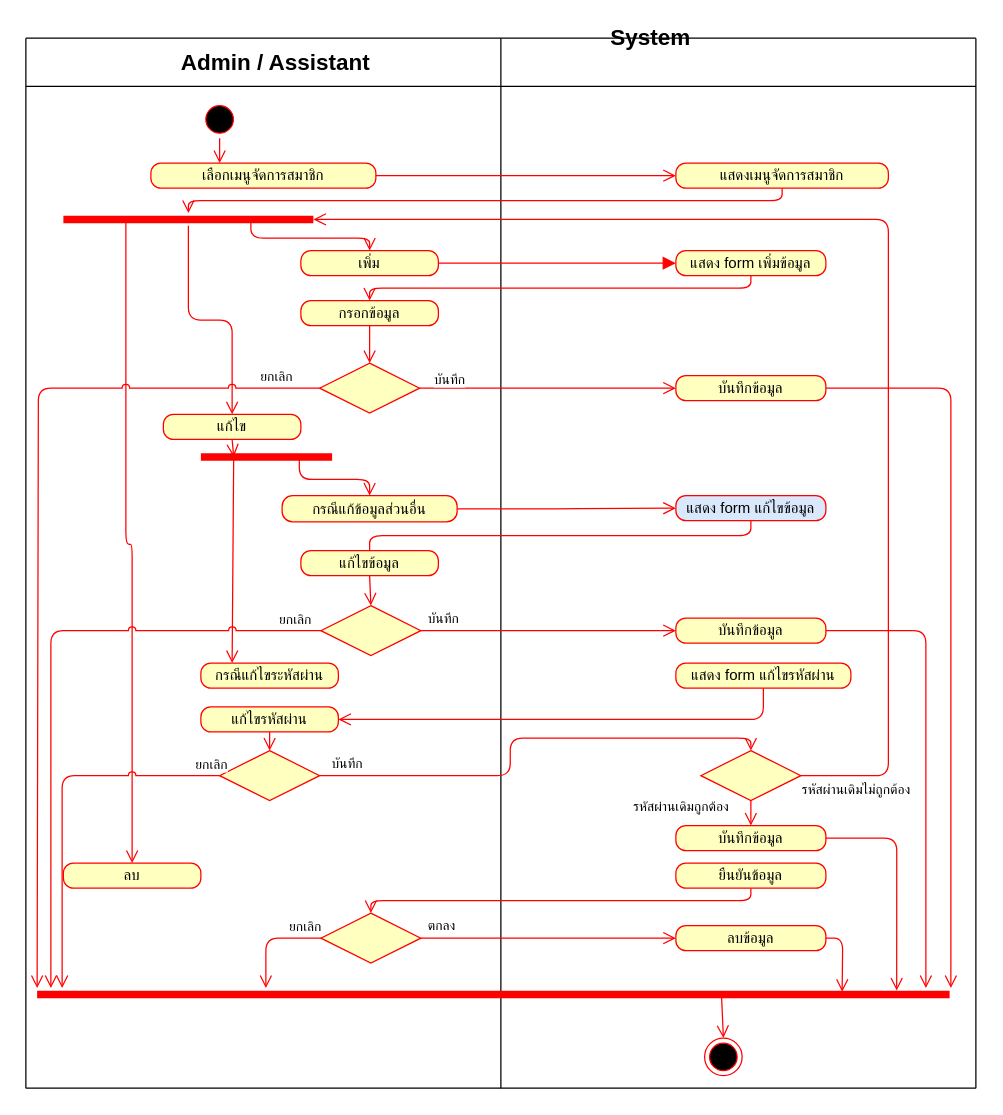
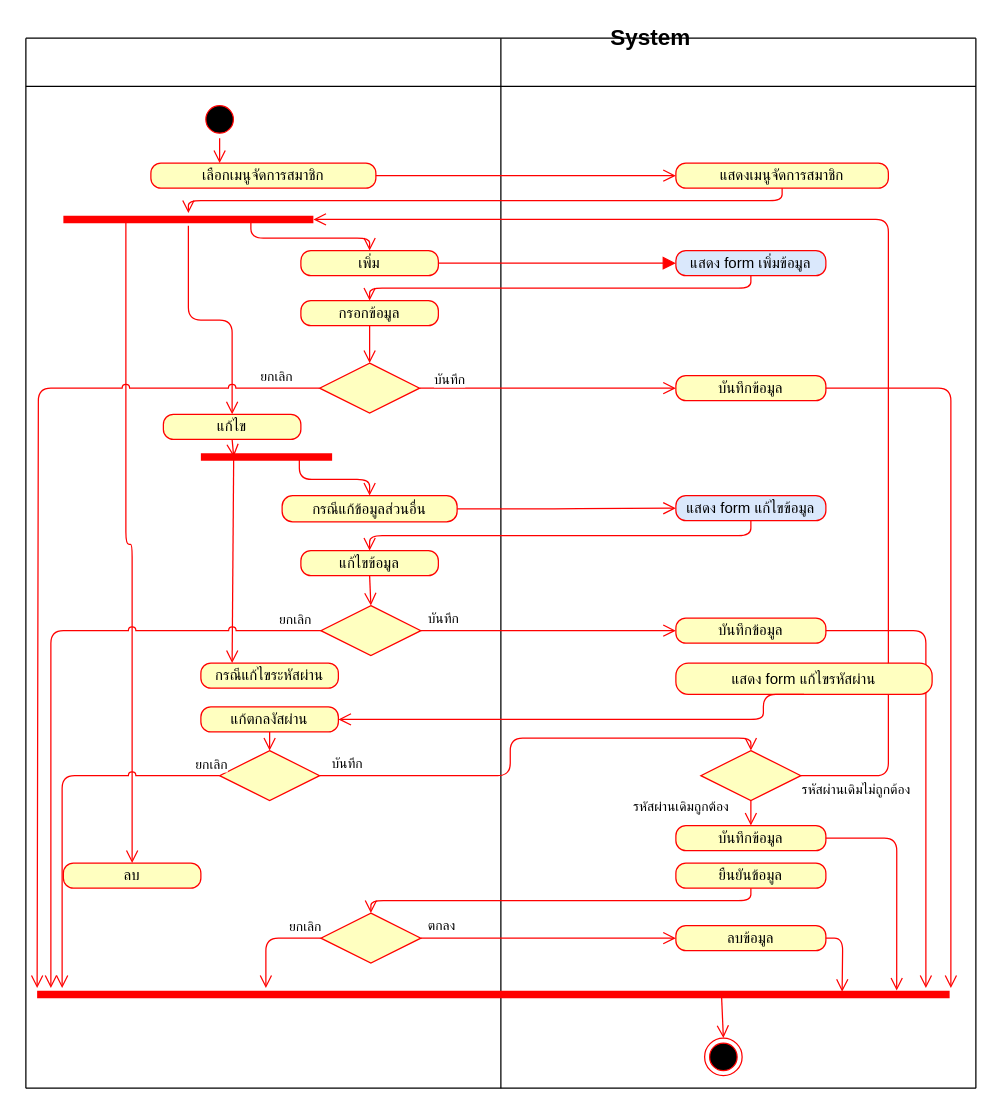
(276, 63) -> none
(751, 263) -> (751, 263)
(370, 540) -> (370, 541)
(763, 676) -> (804, 679)
(269, 719) -> (269, 719)
